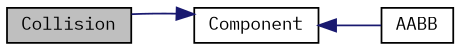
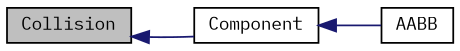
(154, 14) -> (172, 37)
